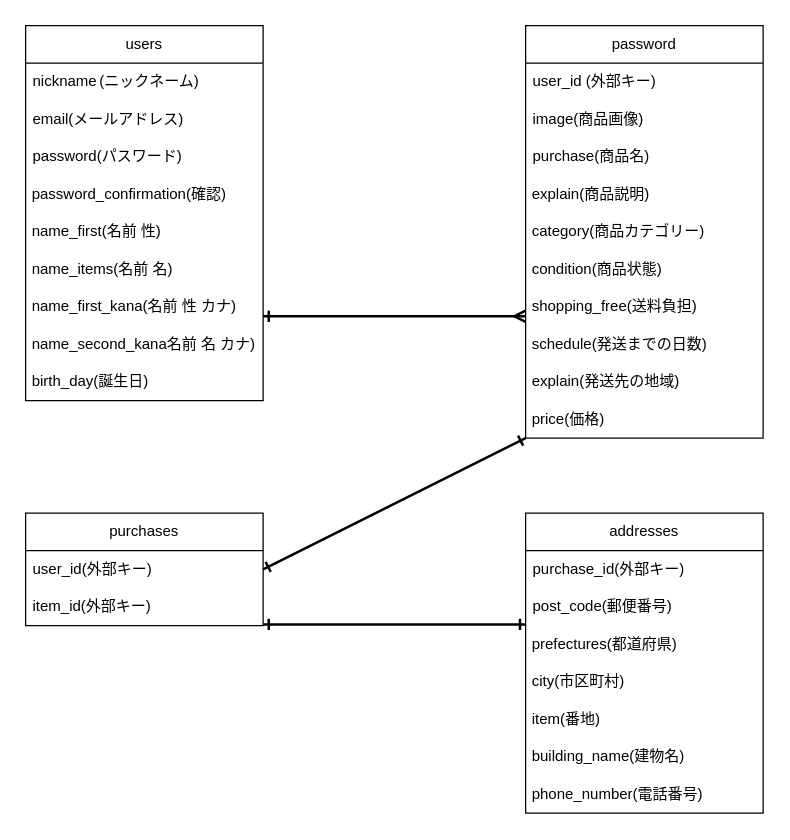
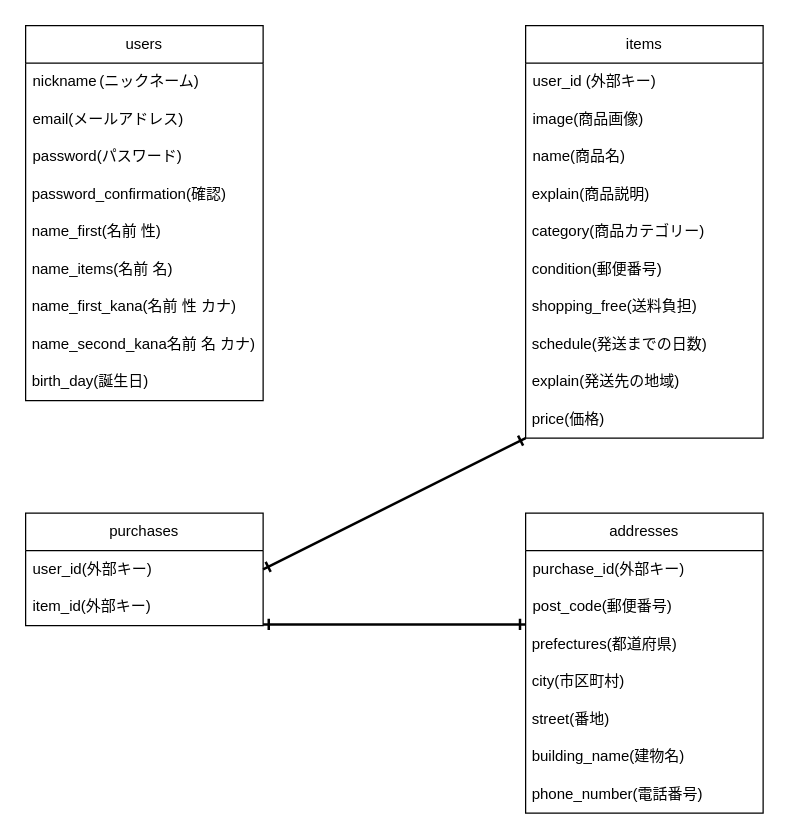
(644, 44) -> (644, 44)
(598, 157) -> (581, 157)
(600, 269) -> (600, 269)
(394, 316) -> none
(566, 719) -> (577, 719)
